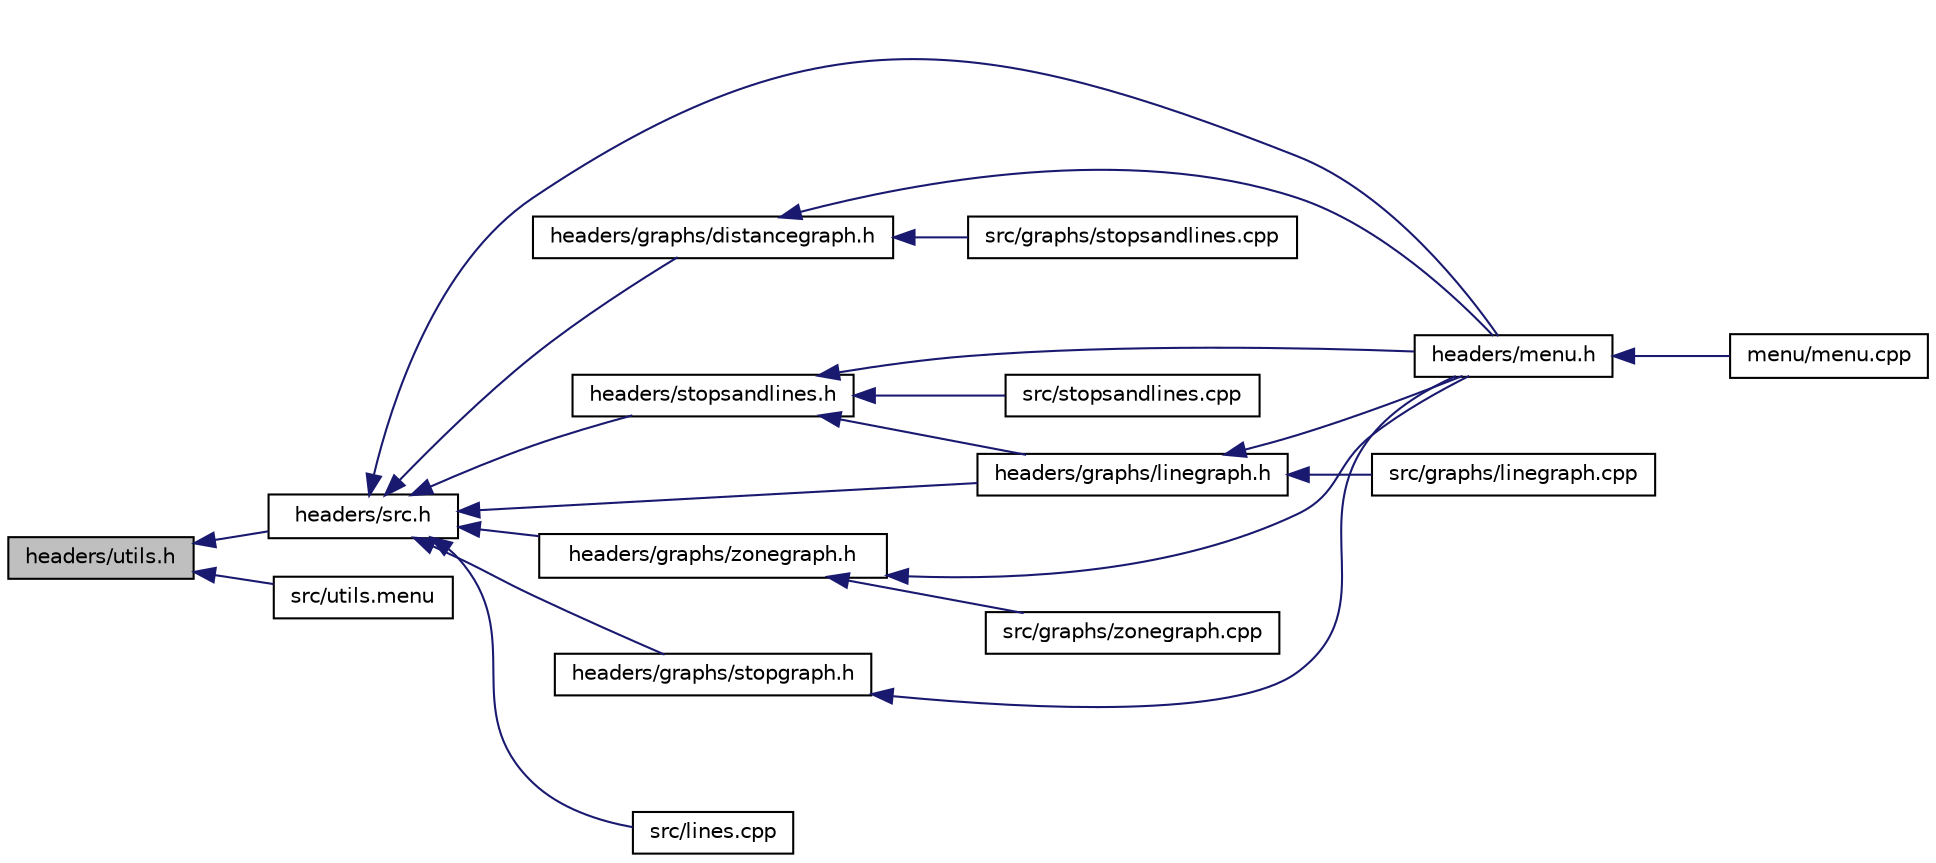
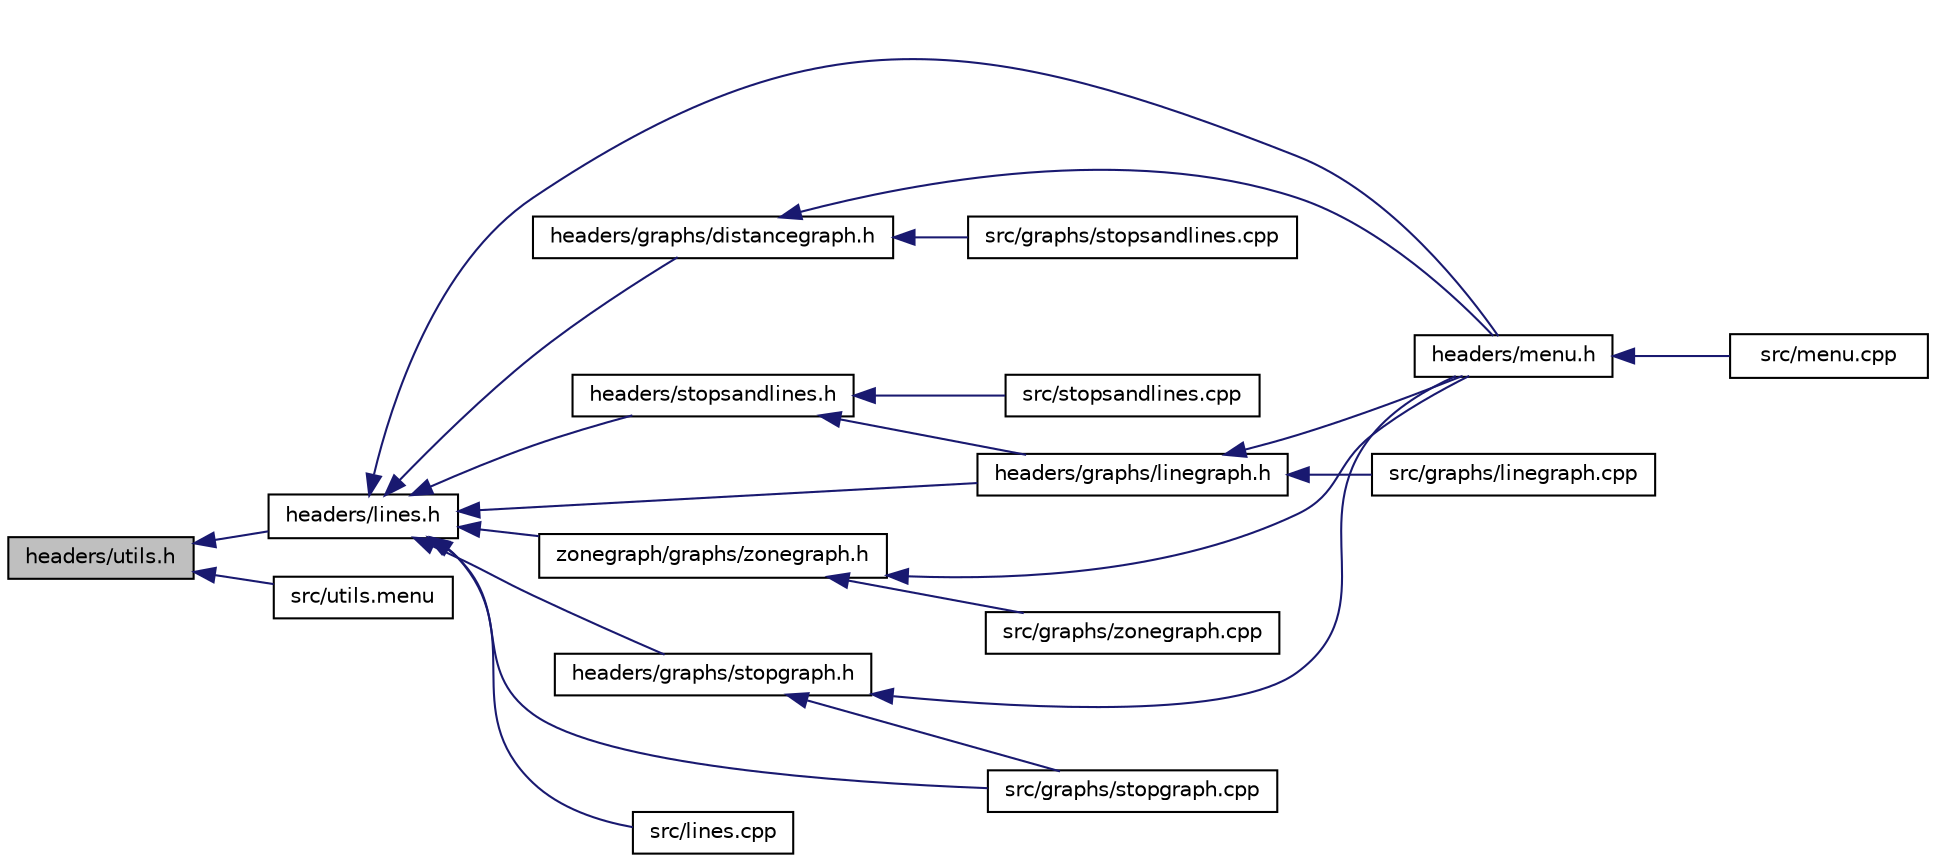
(1126, 349) -> none
(1829, 356) -> (1829, 356)
(363, 516) -> (363, 516)
(713, 556) -> (713, 556)
none -> (1133, 791)
